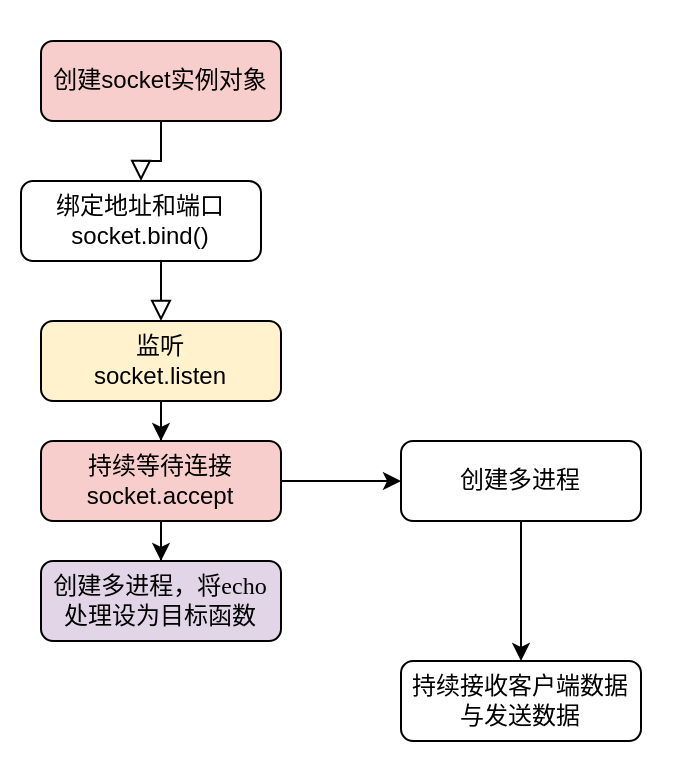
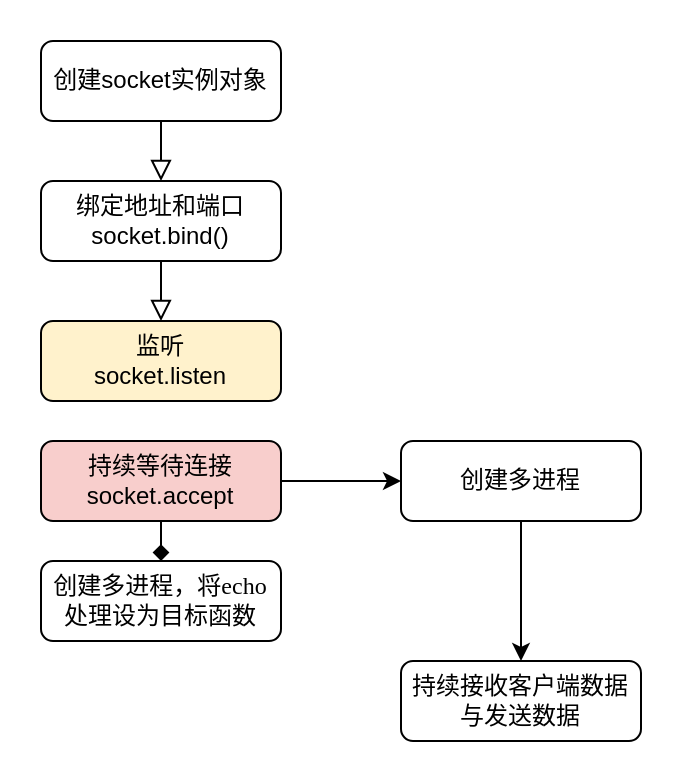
(161, 81) -> (161, 81)
(141, 221) -> (161, 221)
(161, 428) -> none
(161, 546) -> (161, 545)
(161, 601) -> (161, 601)
